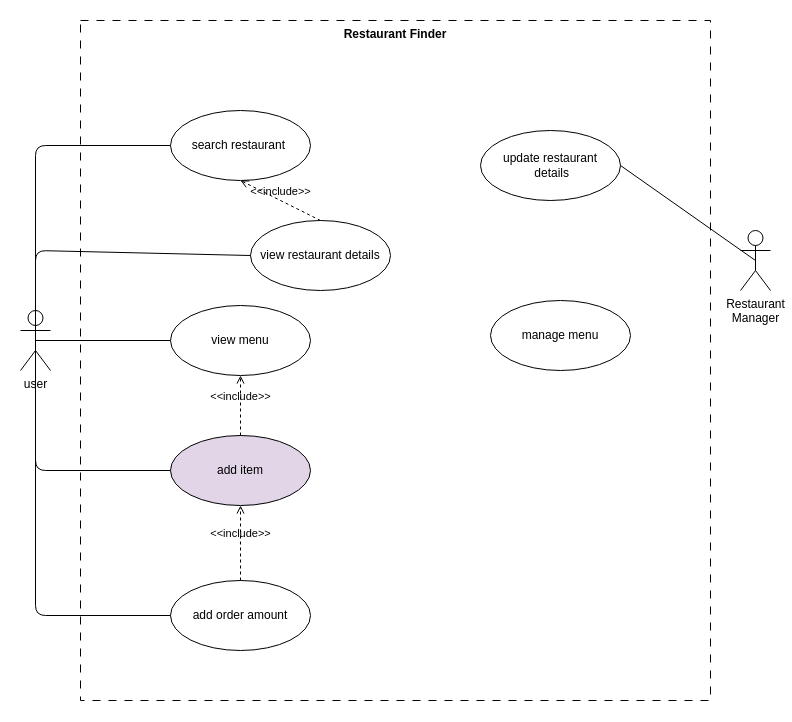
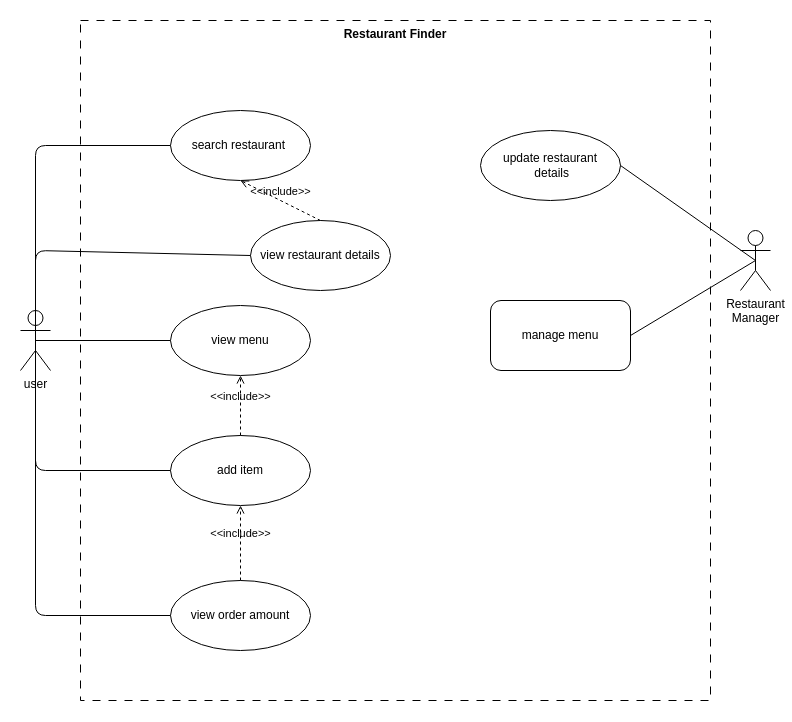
none -> (692, 299)
(561, 336) -> (561, 336)
(241, 471) -> (241, 471)
(241, 616) -> (241, 616)
